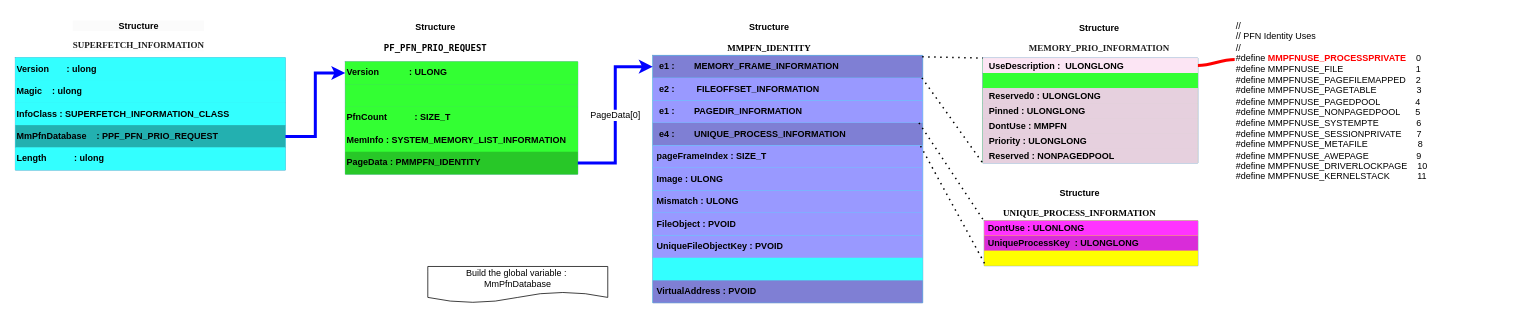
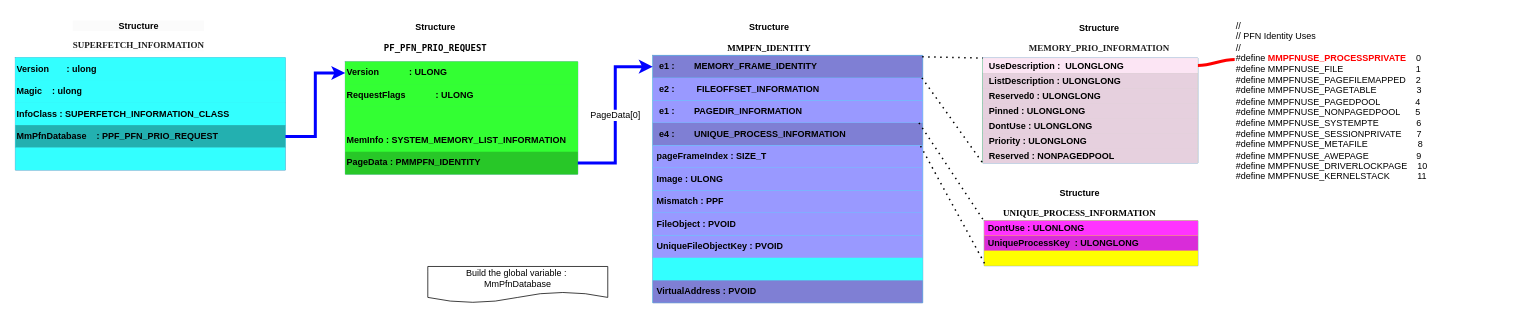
(726, 66) -> (719, 66)
none -> (1091, 80)
none -> (462, 95)
(462, 118) -> none
(1020, 126) -> (1030, 126)
(150, 159) -> none
(690, 201) -> (685, 201)
